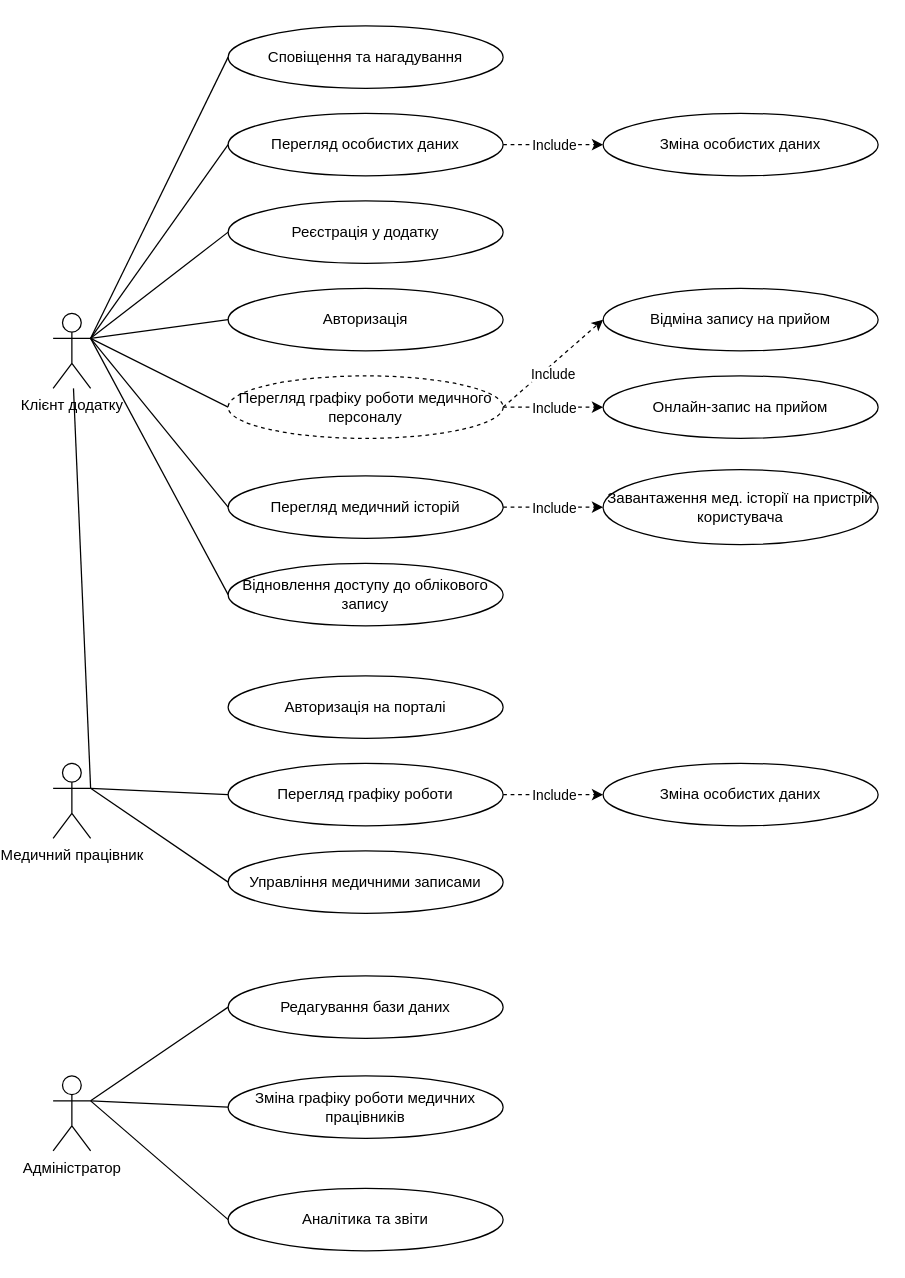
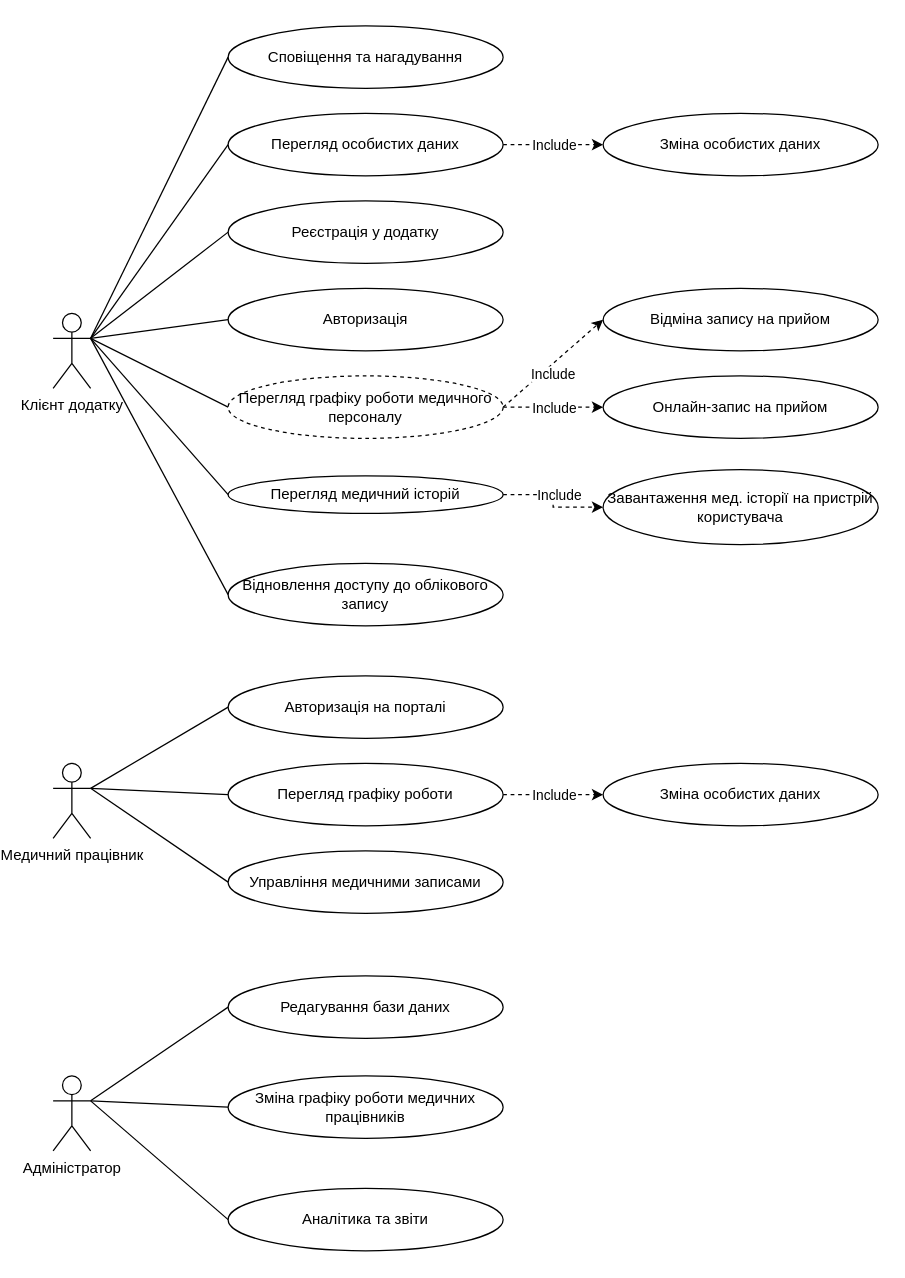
(366, 507) -> (366, 494)
(82, 587) -> (160, 747)
